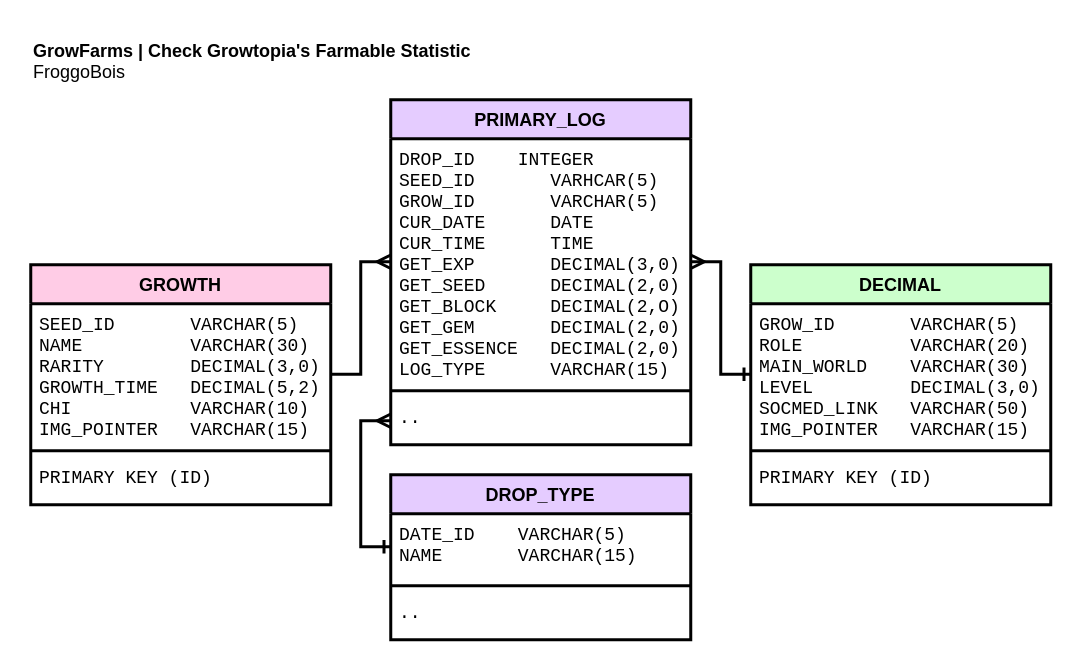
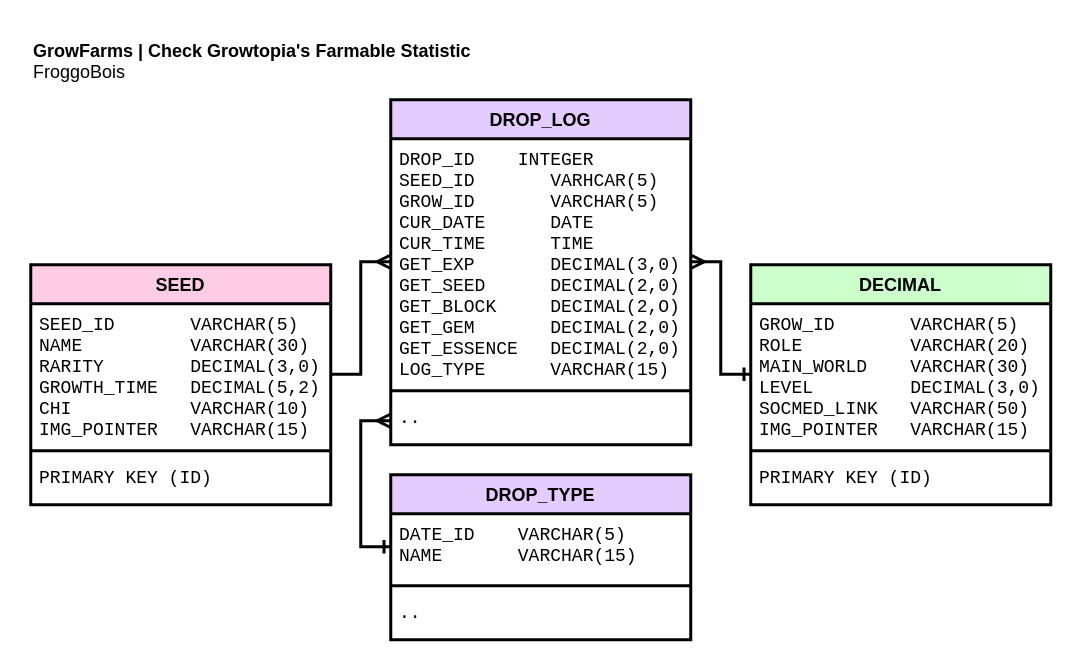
(540, 120) -> (540, 120)
(180, 285) -> (180, 285)
